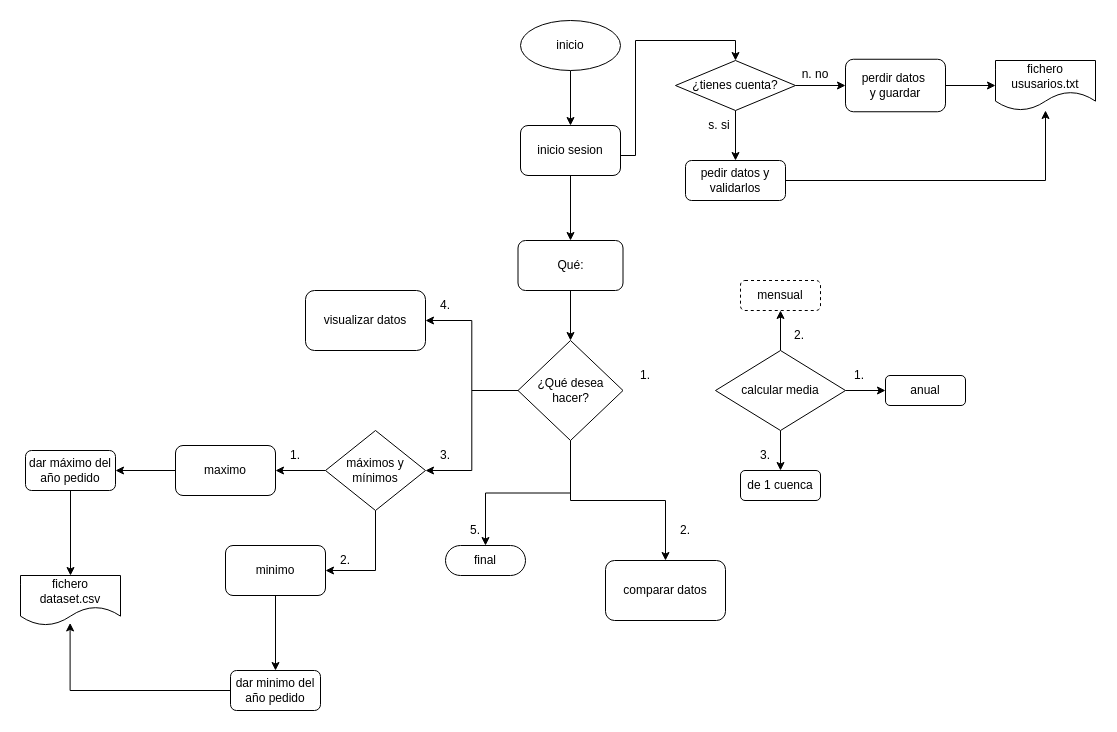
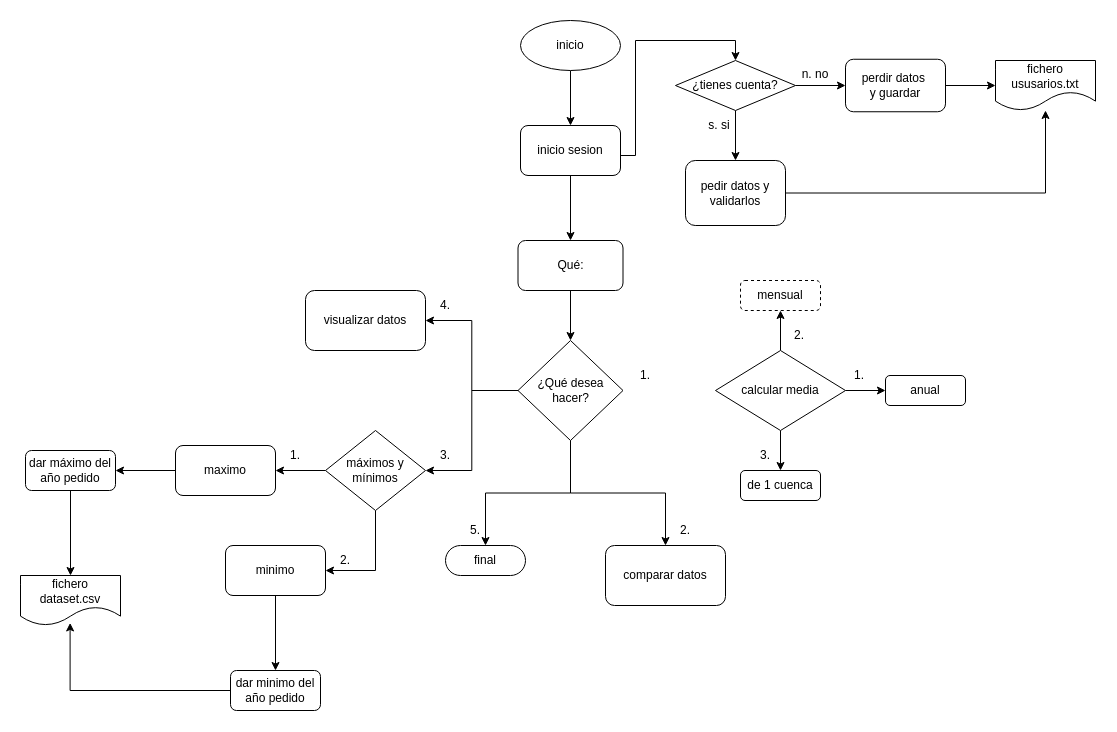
(736, 181) -> (736, 193)
(666, 591) -> (666, 576)
